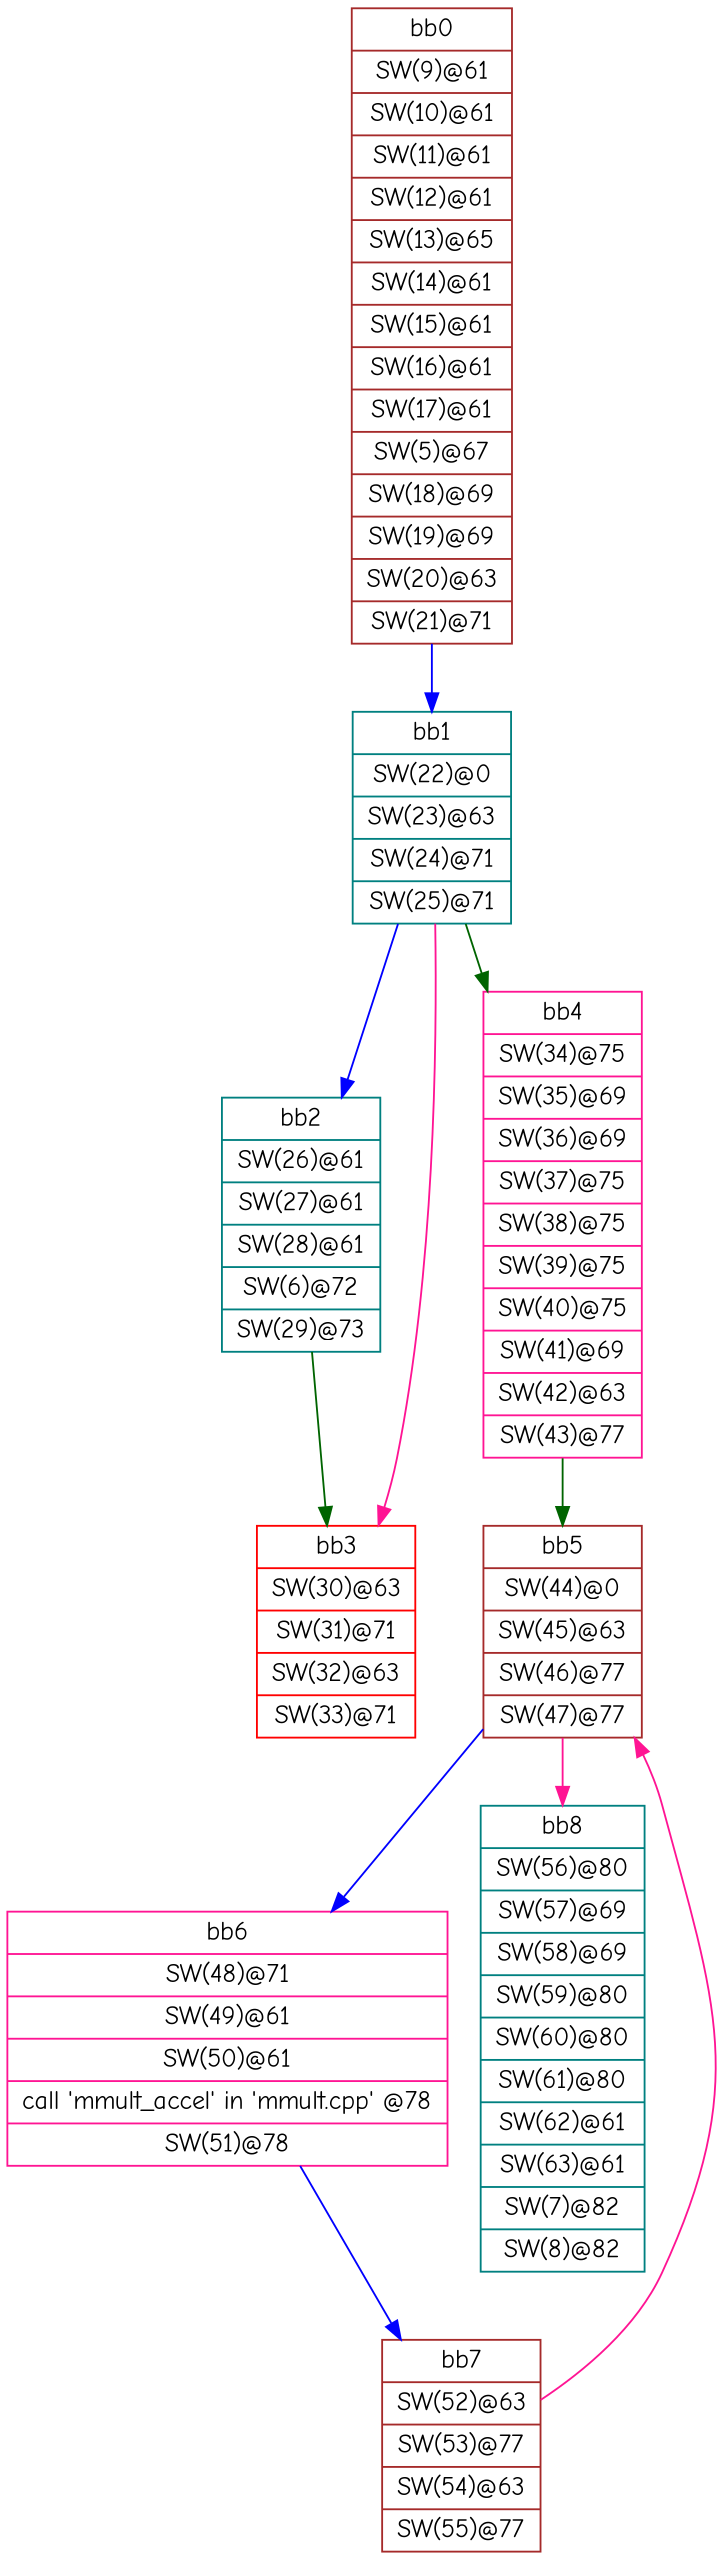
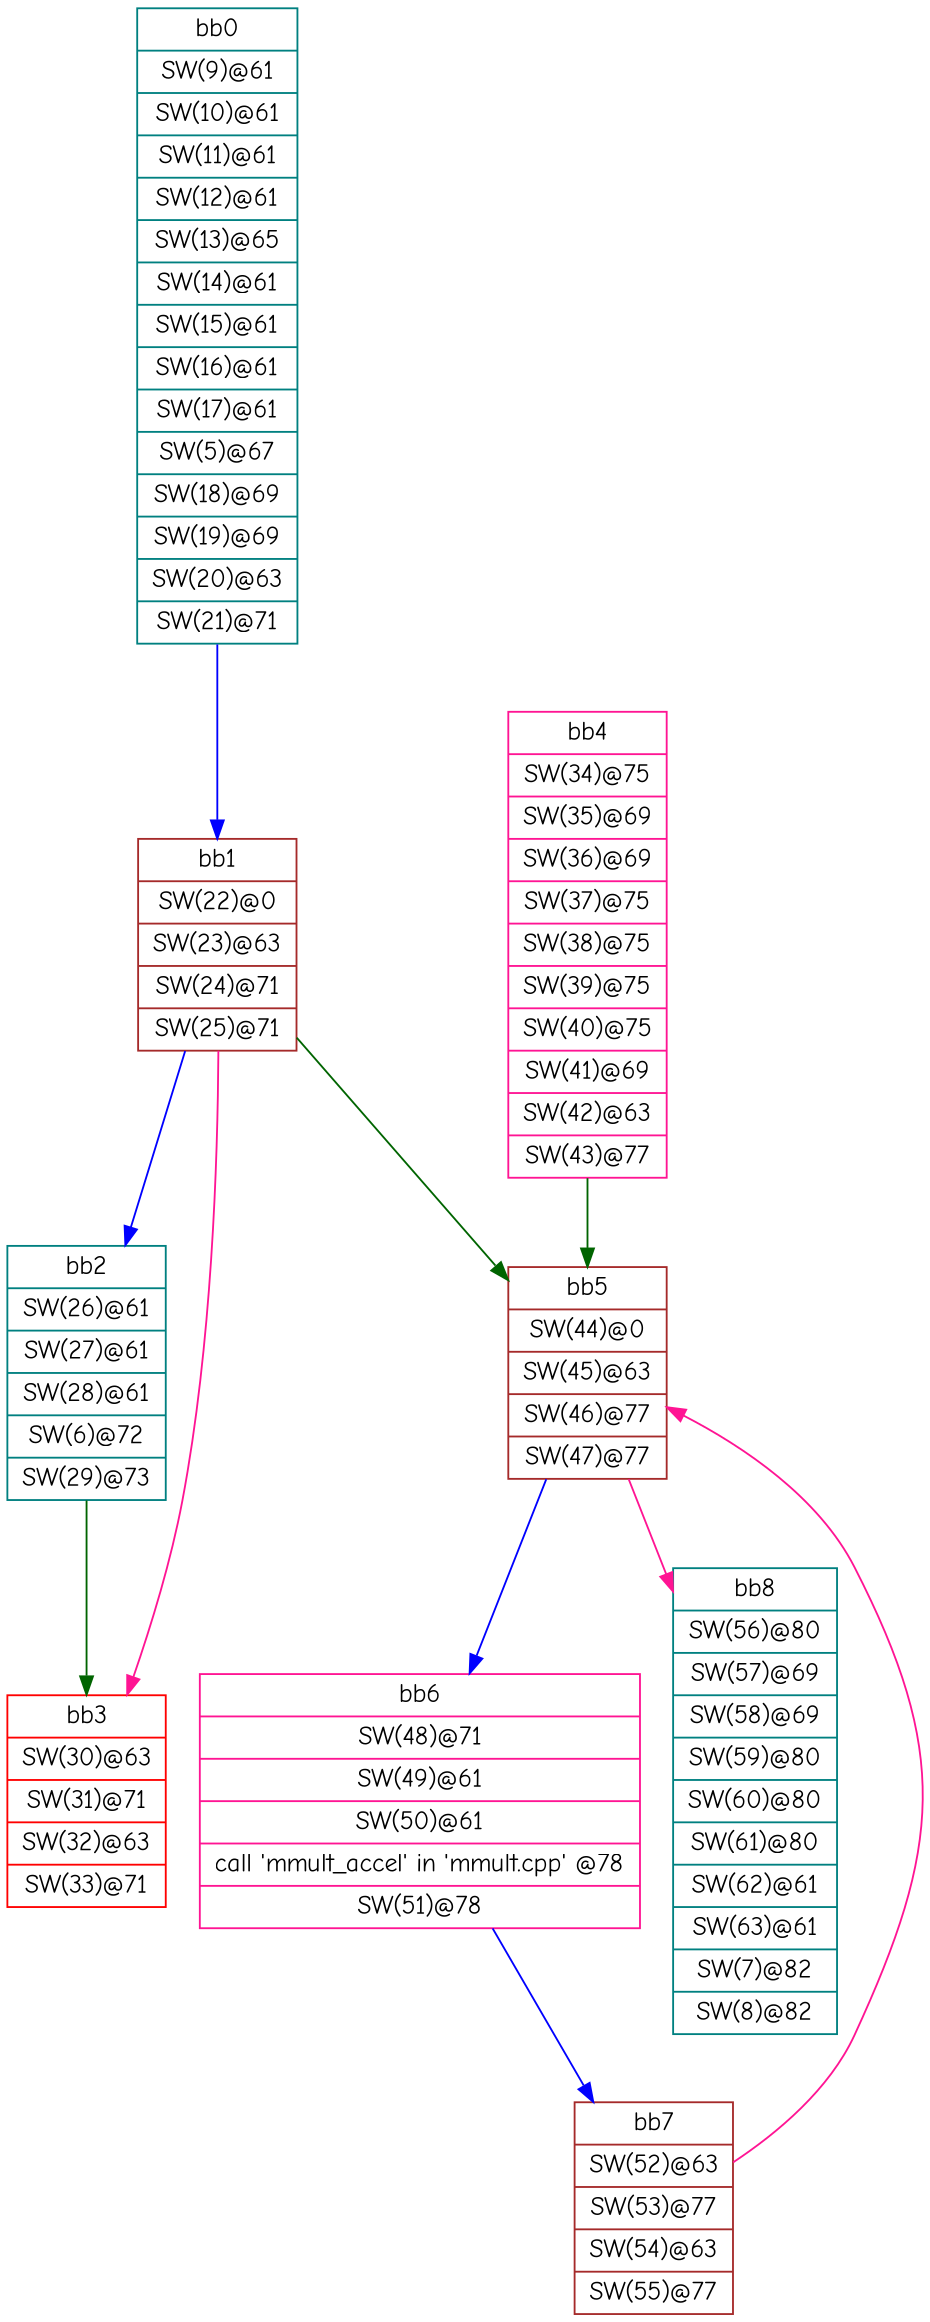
(432, 326) -> (217, 326)
(432, 818) -> (217, 945)
(474, 949) -> (396, 1152)
